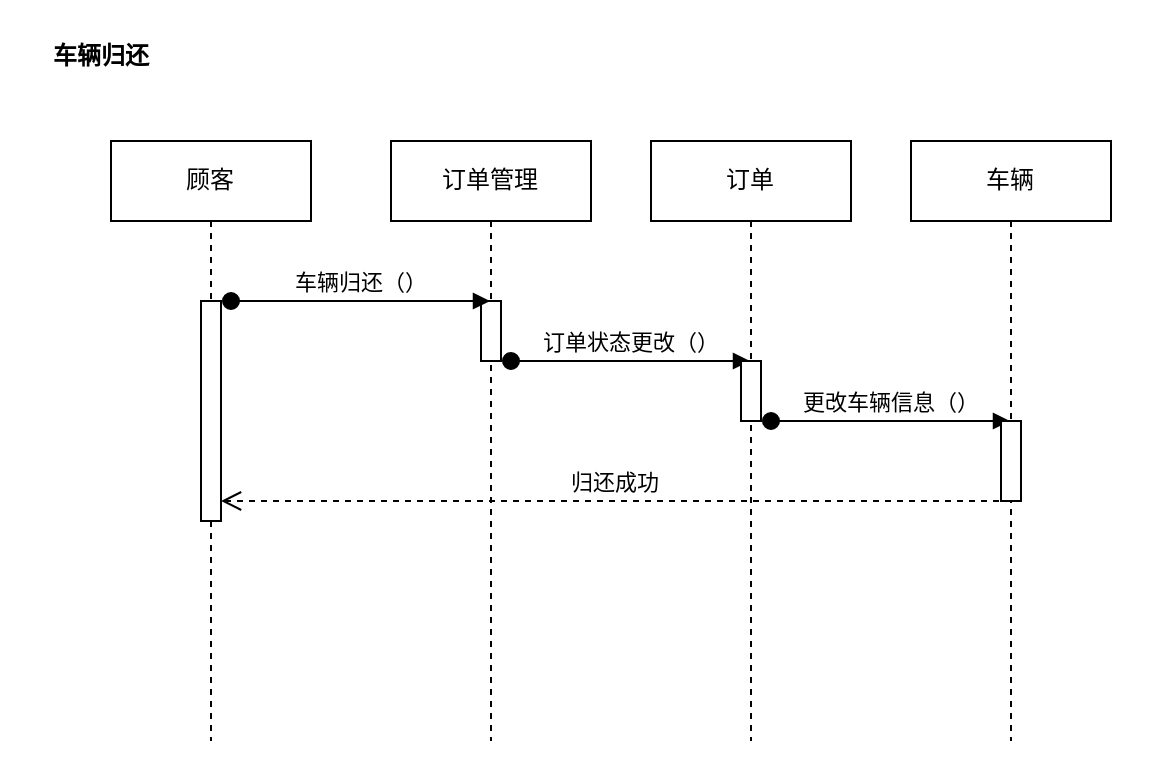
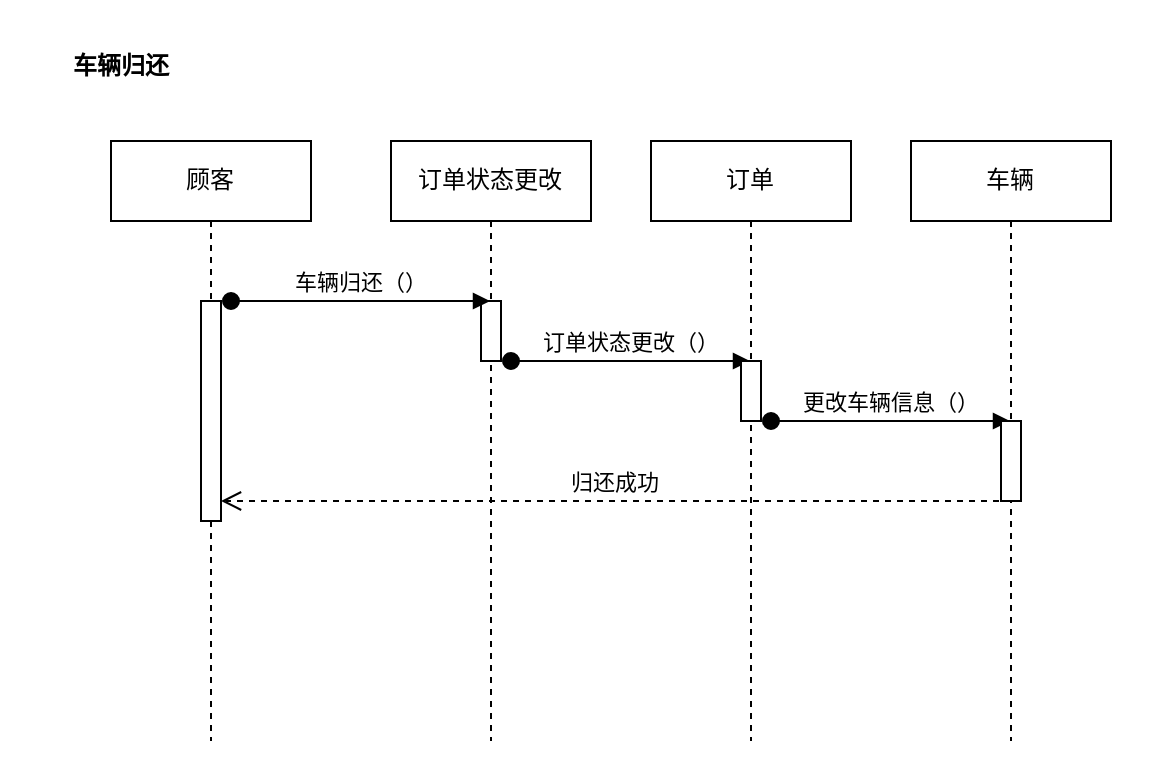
(101, 57) -> (121, 67)
(491, 181) -> (491, 181)
